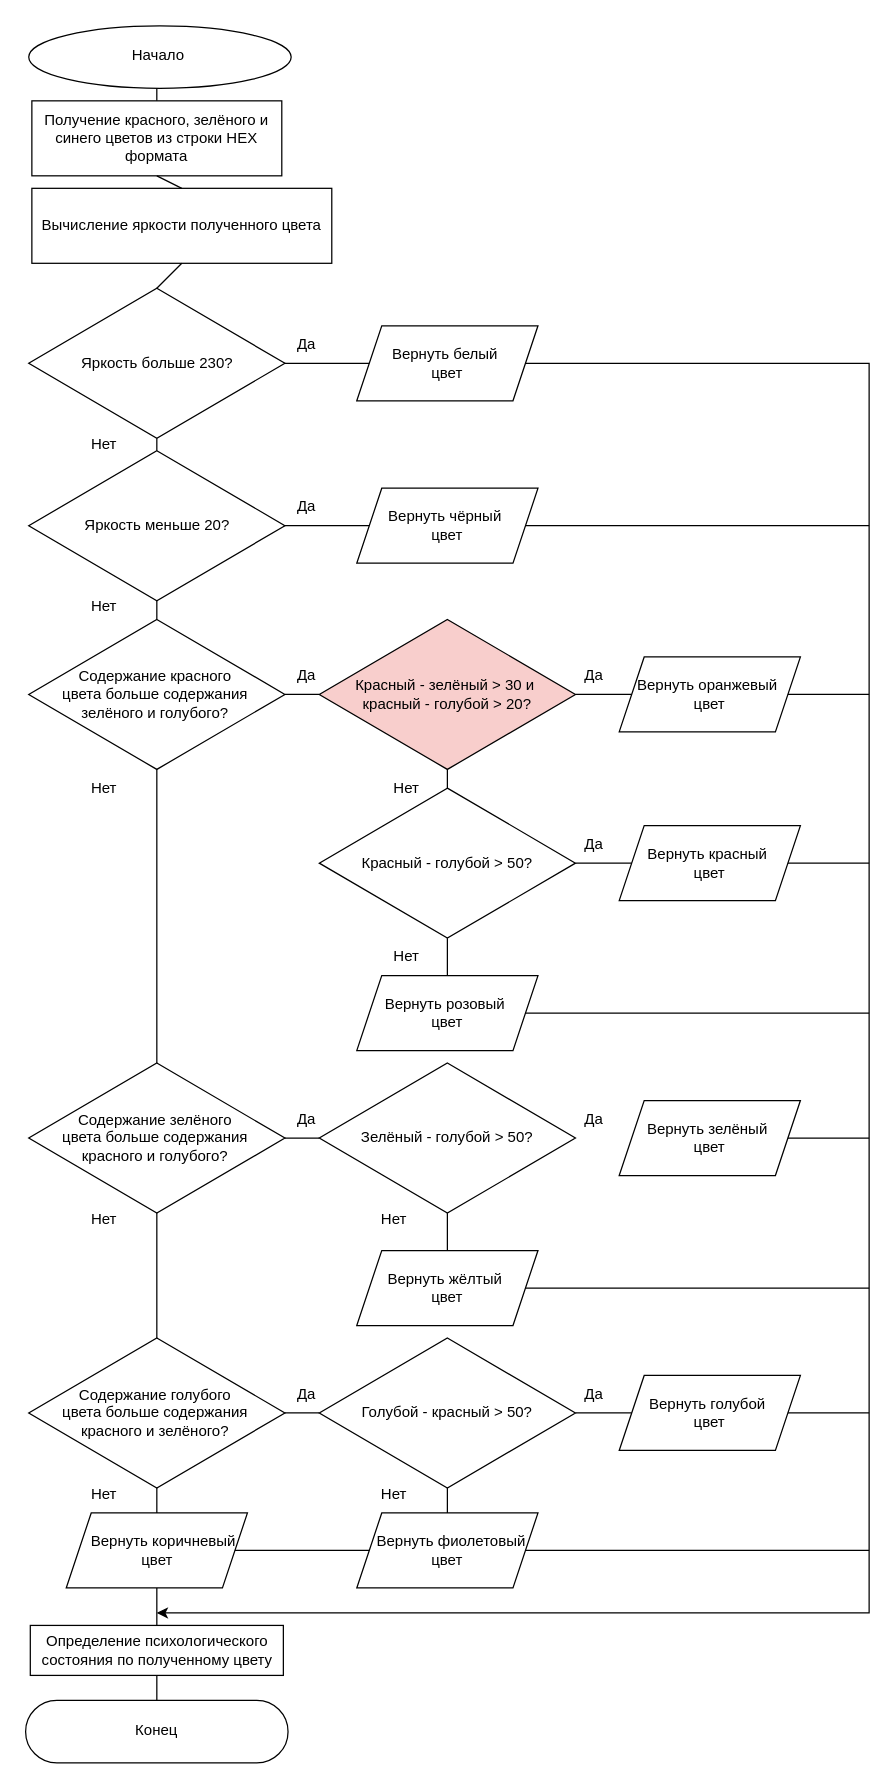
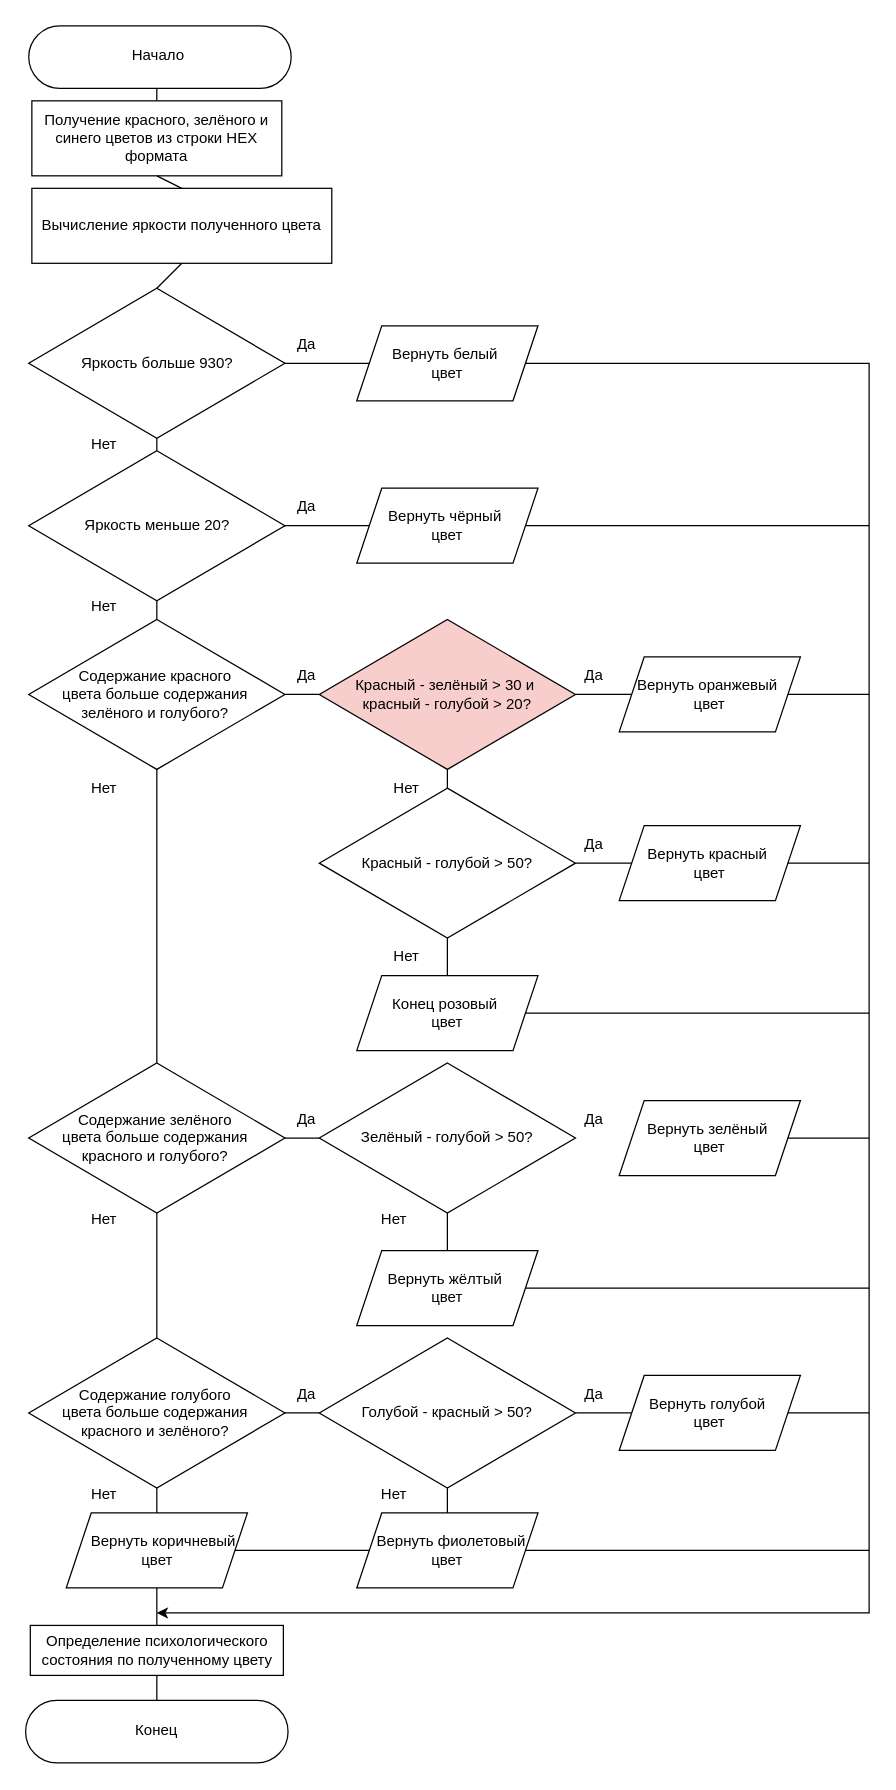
(160, 57) -> (160, 57)
(158, 363) -> (158, 363)
(448, 1013) -> (448, 1013)
